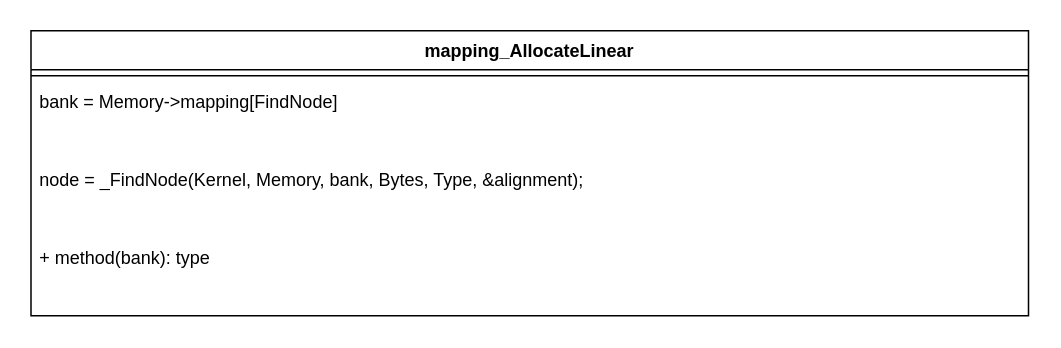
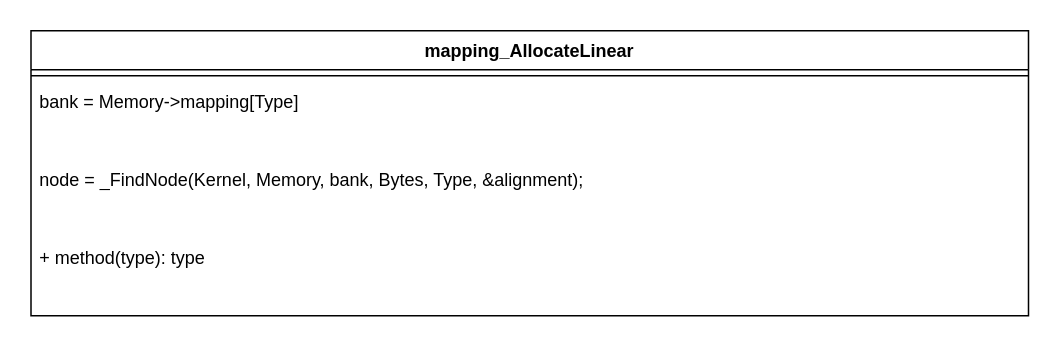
(192, 103) -> (174, 103)
(134, 259) -> (134, 259)
